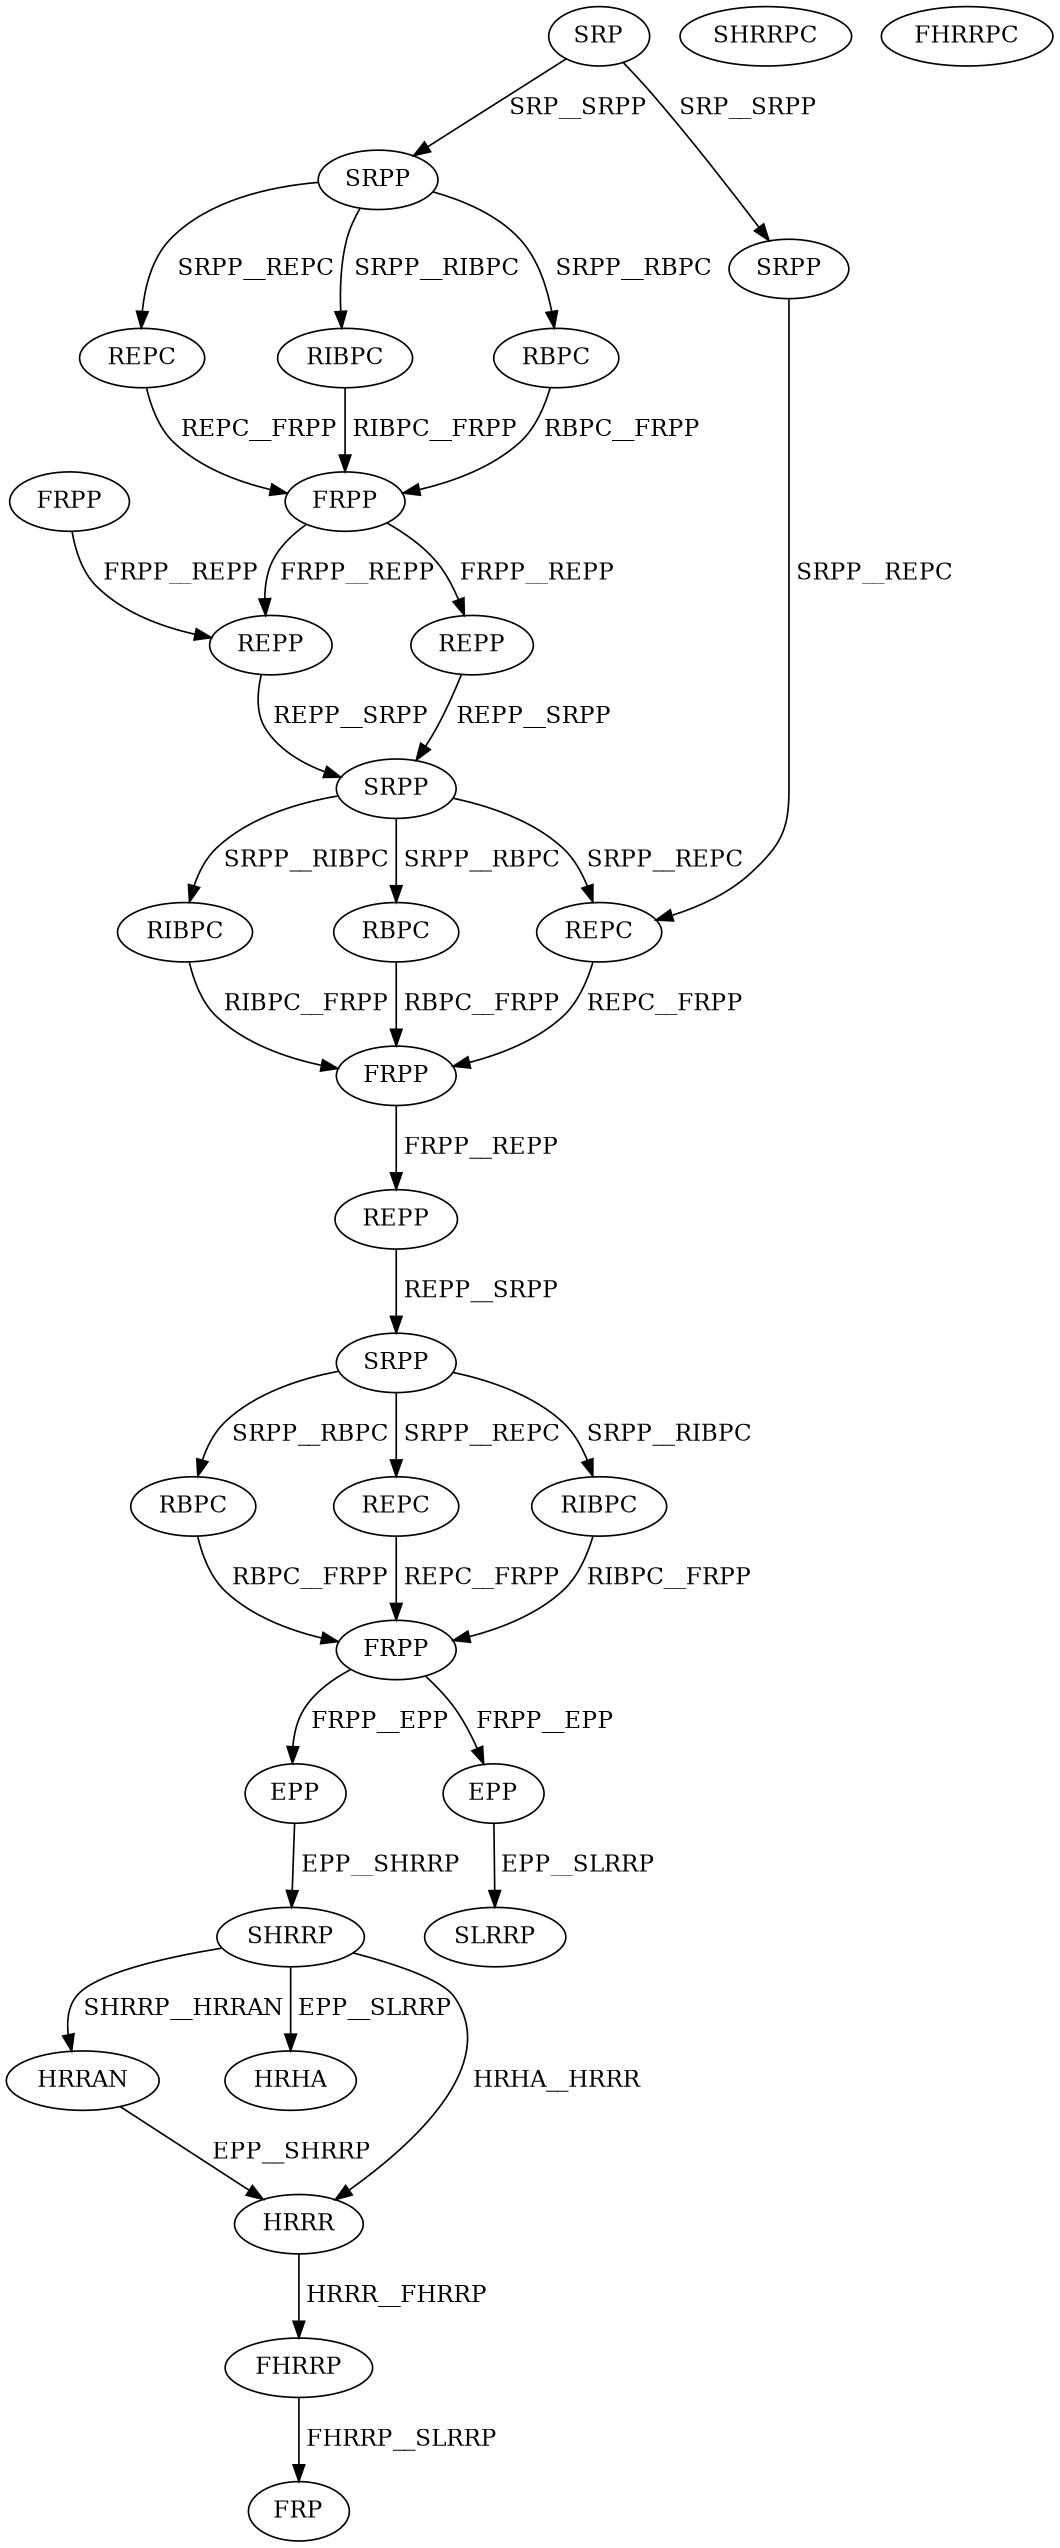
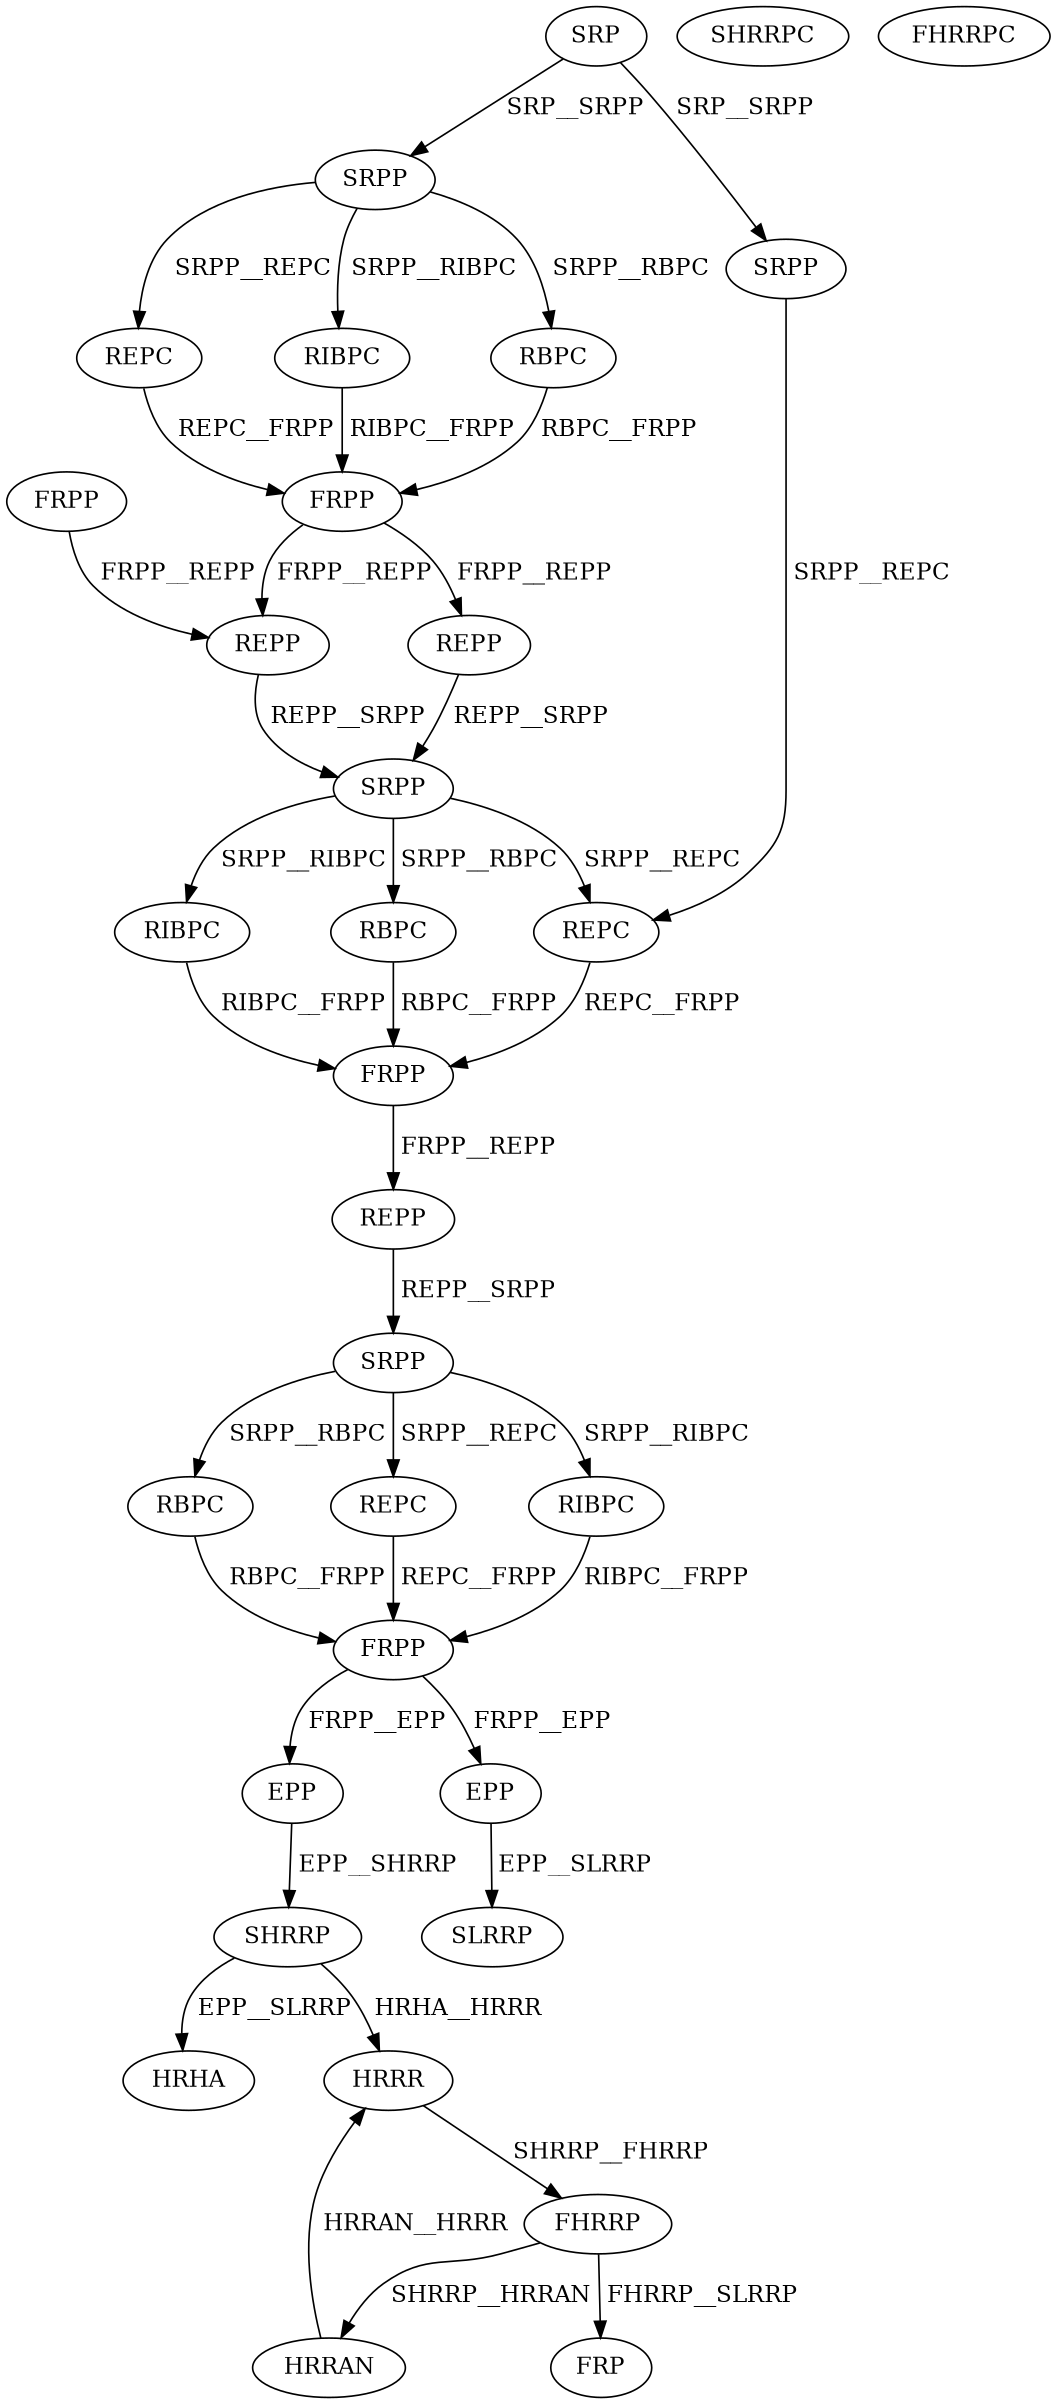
(126, 1970) -> (434, 2263)
(288, 2152) -> (412, 2224)
(394, 2296) -> (608, 2152)
